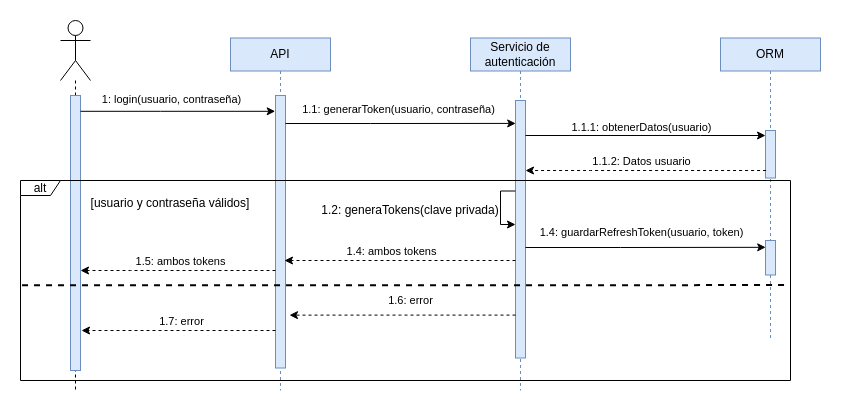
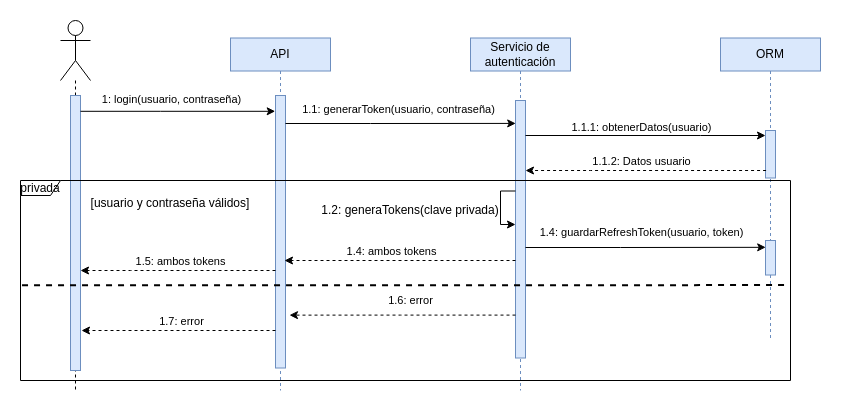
(41, 189) -> (41, 189)
